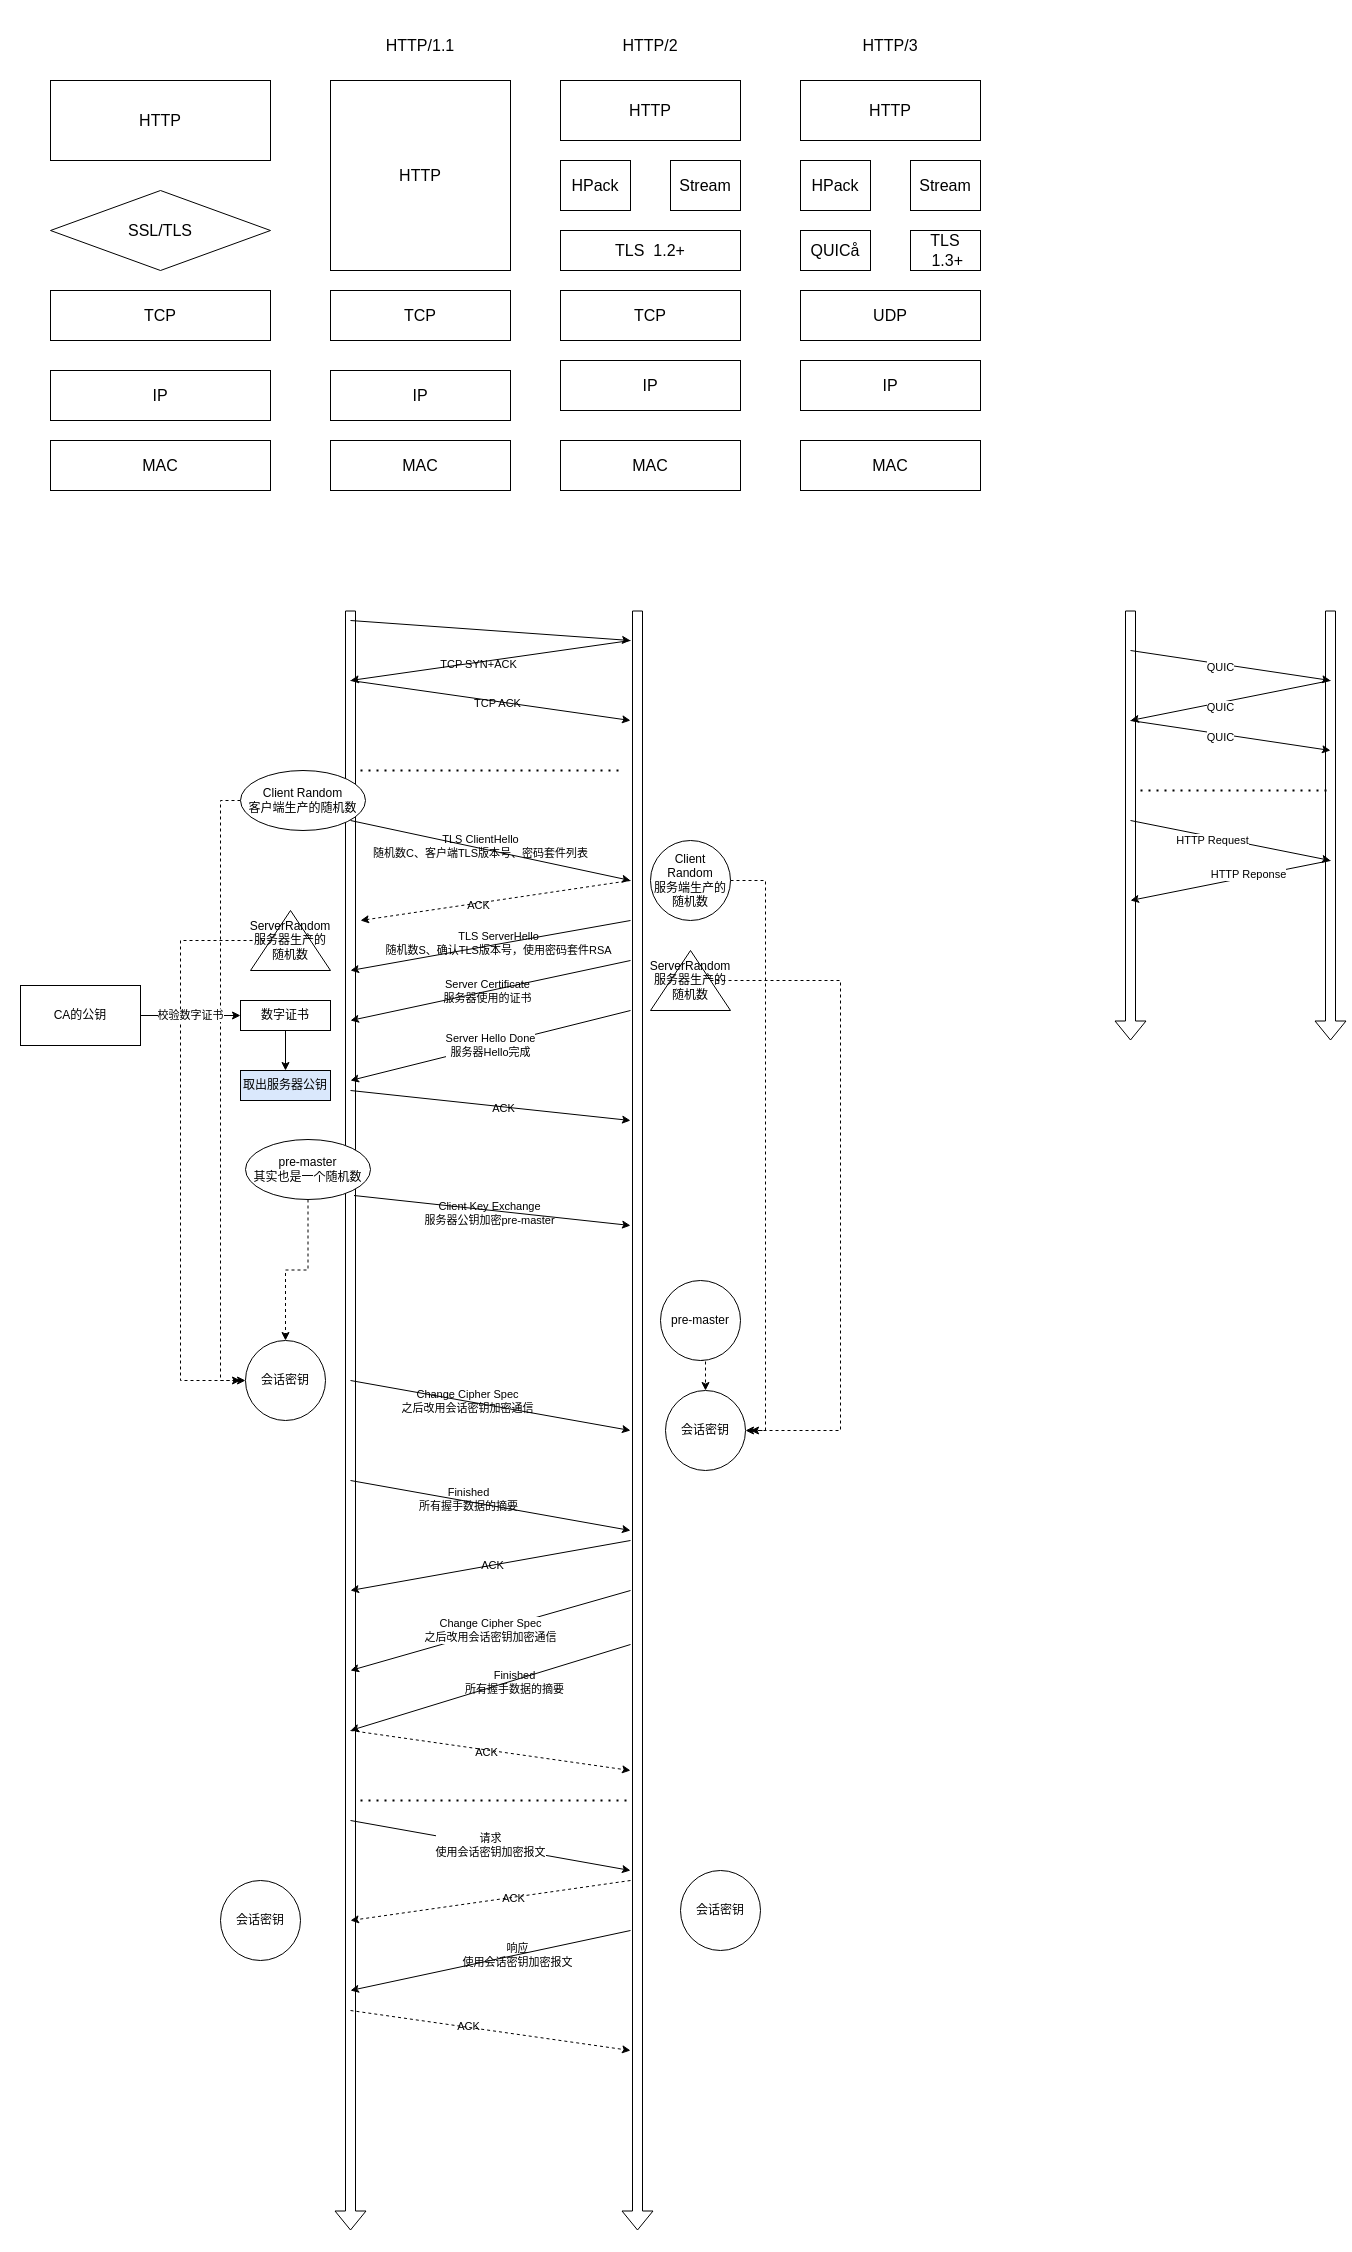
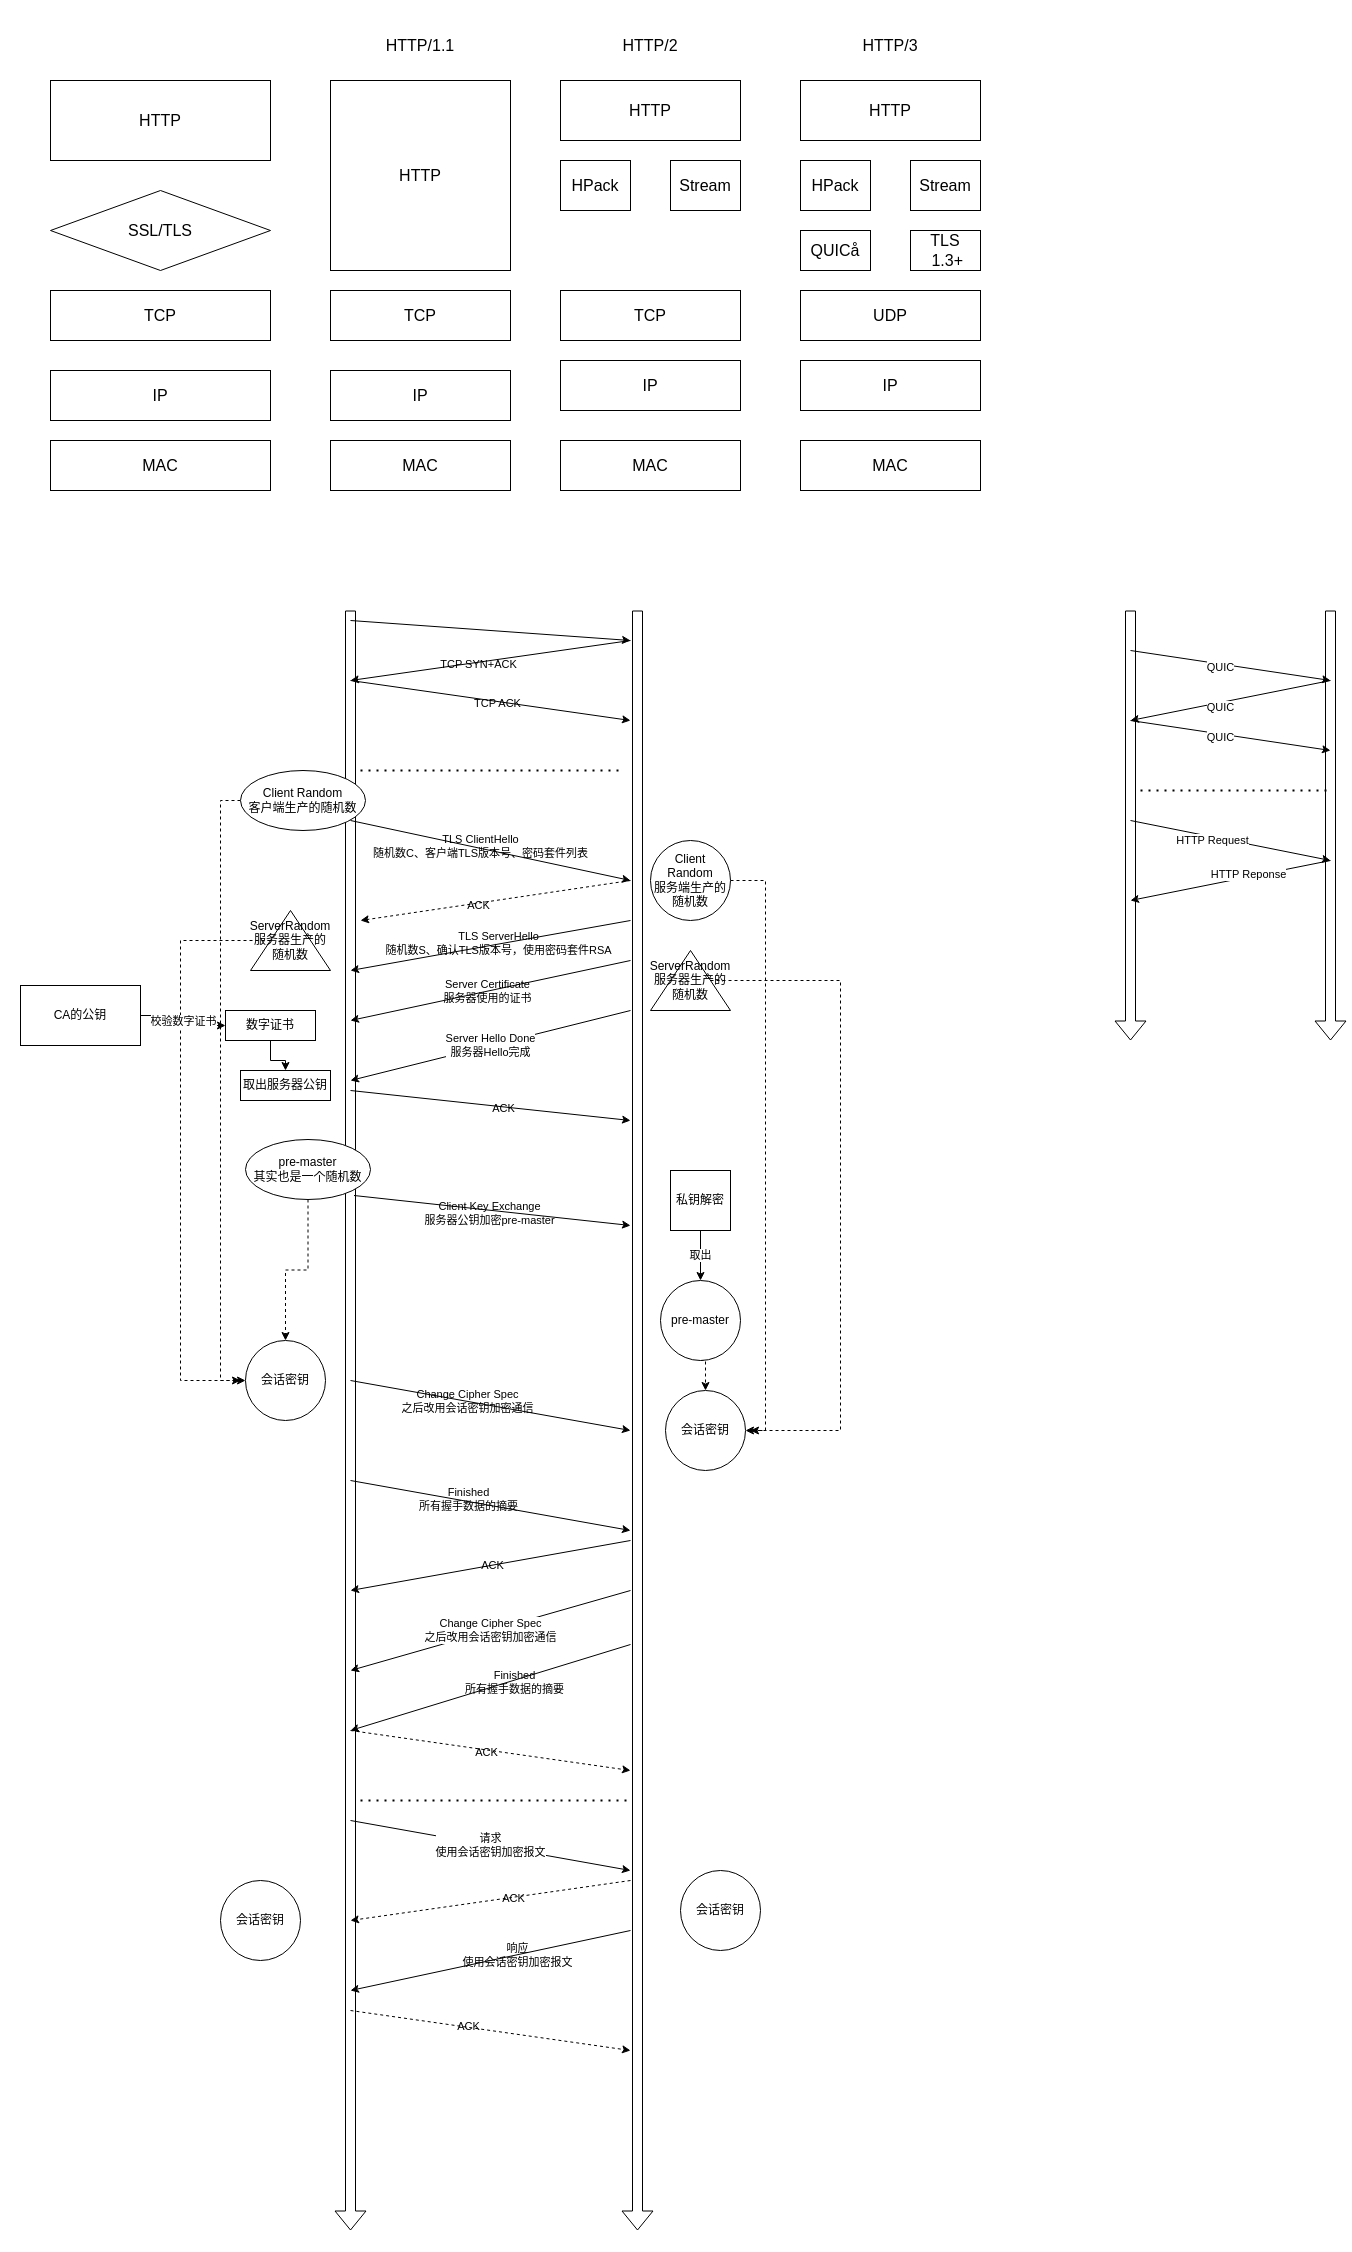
(651, 251) -> none
(286, 1016) -> (271, 1026)
(286, 1086) -> (286, 1086)
none -> (701, 1201)
none -> (701, 1252)
